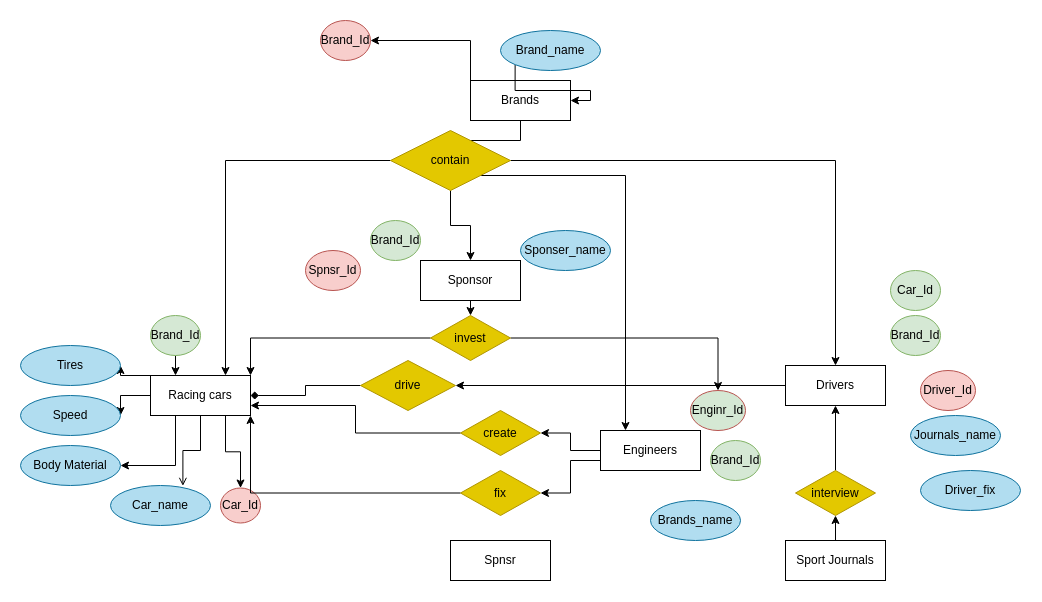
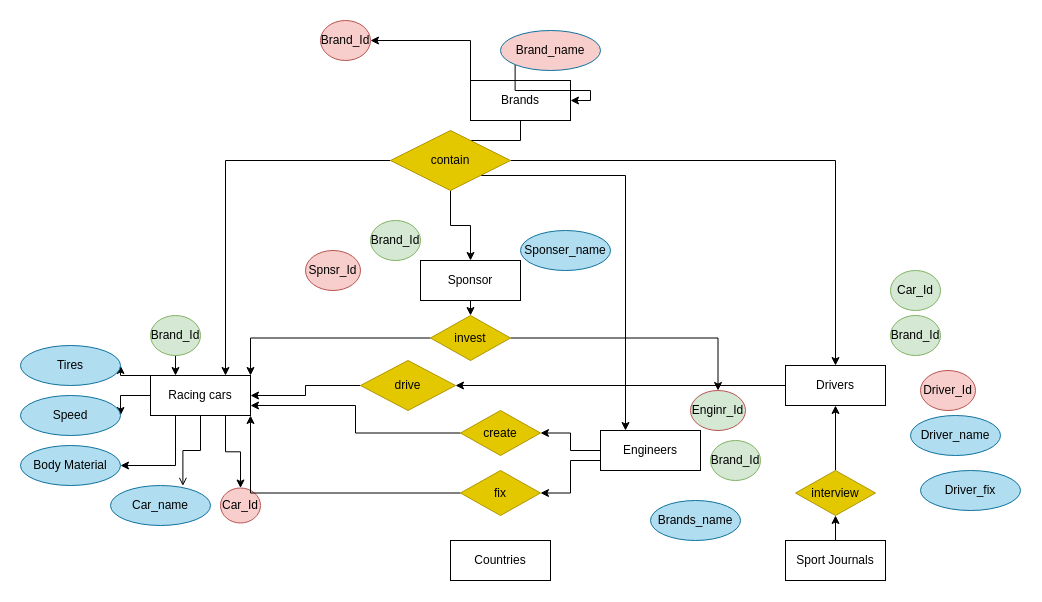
(551, 51) -> (551, 51)
(259, 396) -> (259, 396)
(956, 436) -> (956, 436)
(501, 561) -> (501, 561)
